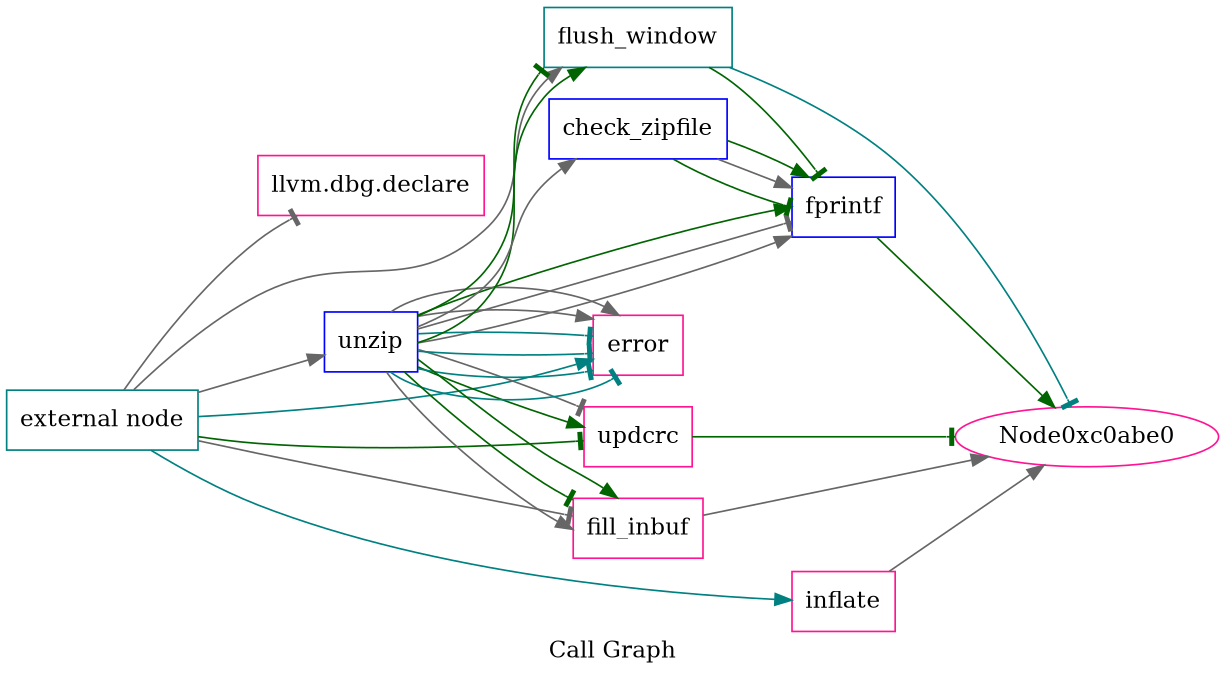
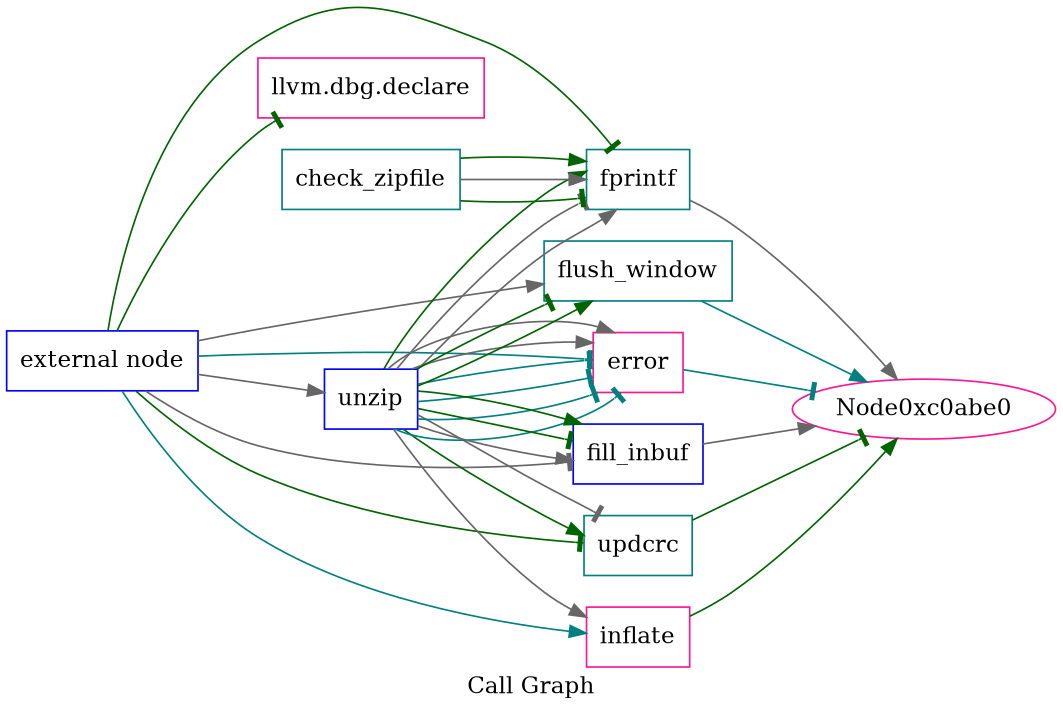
(767, 113) -> (287, 25)
(638, 129) -> (371, 179)
(933, 197) -> (776, 338)
(844, 207) -> (638, 179)
(525, 210) -> (466, 518)
(198, 296) -> (182, 217)
(960, 317) -> (795, 275)
none -> (746, 380)
(389, 401) -> (382, 352)
(102, 420) -> (102, 361)
(638, 437) -> (638, 546)
(960, 523) -> (795, 542)
(638, 528) -> (638, 454)
